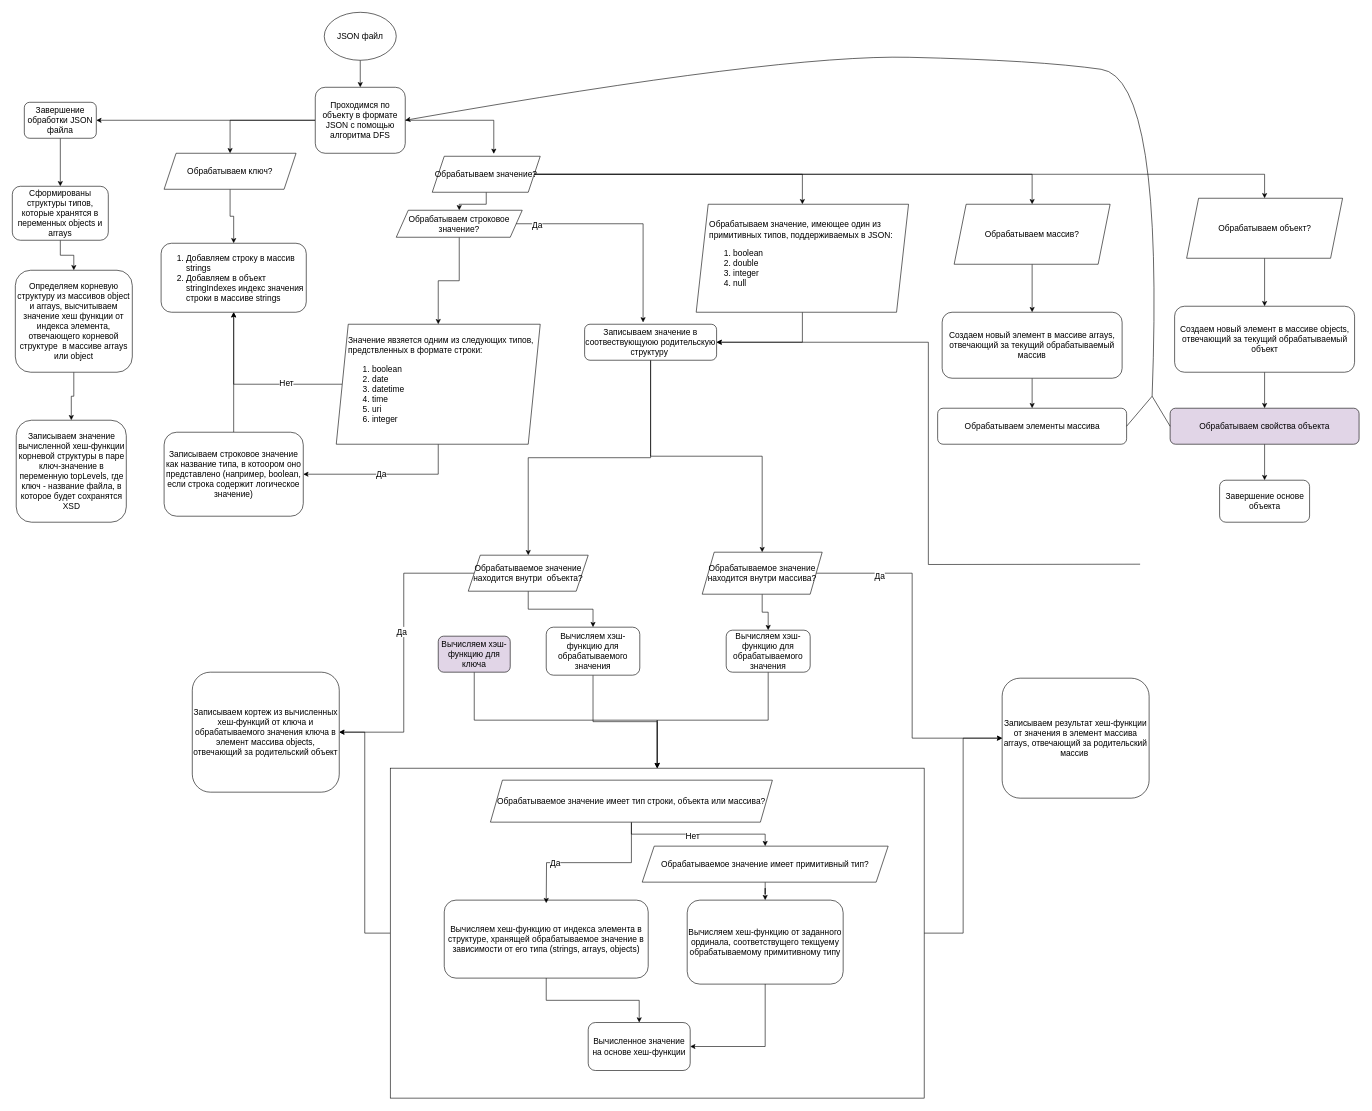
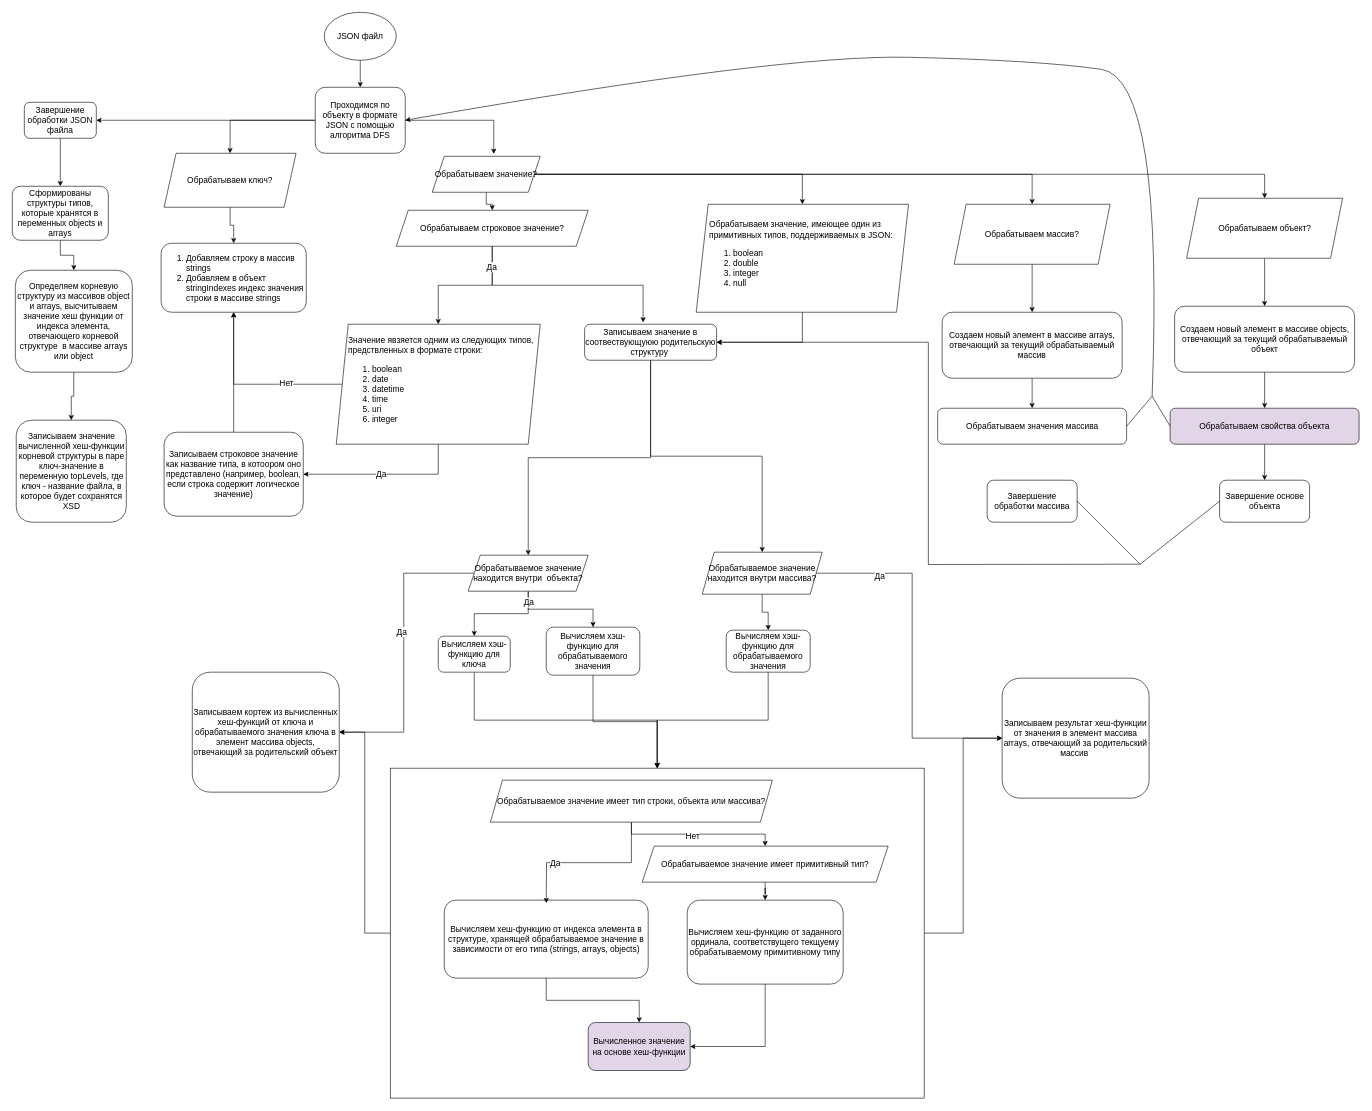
(230, 171) -> (230, 180)
(459, 224) -> (492, 228)
(1033, 426) -> (1033, 426)
none -> (1032, 501)
none -> (1145, 561)
none -> (528, 614)
(474, 654) -> (474, 654)
(639, 1047) -> (639, 1047)
